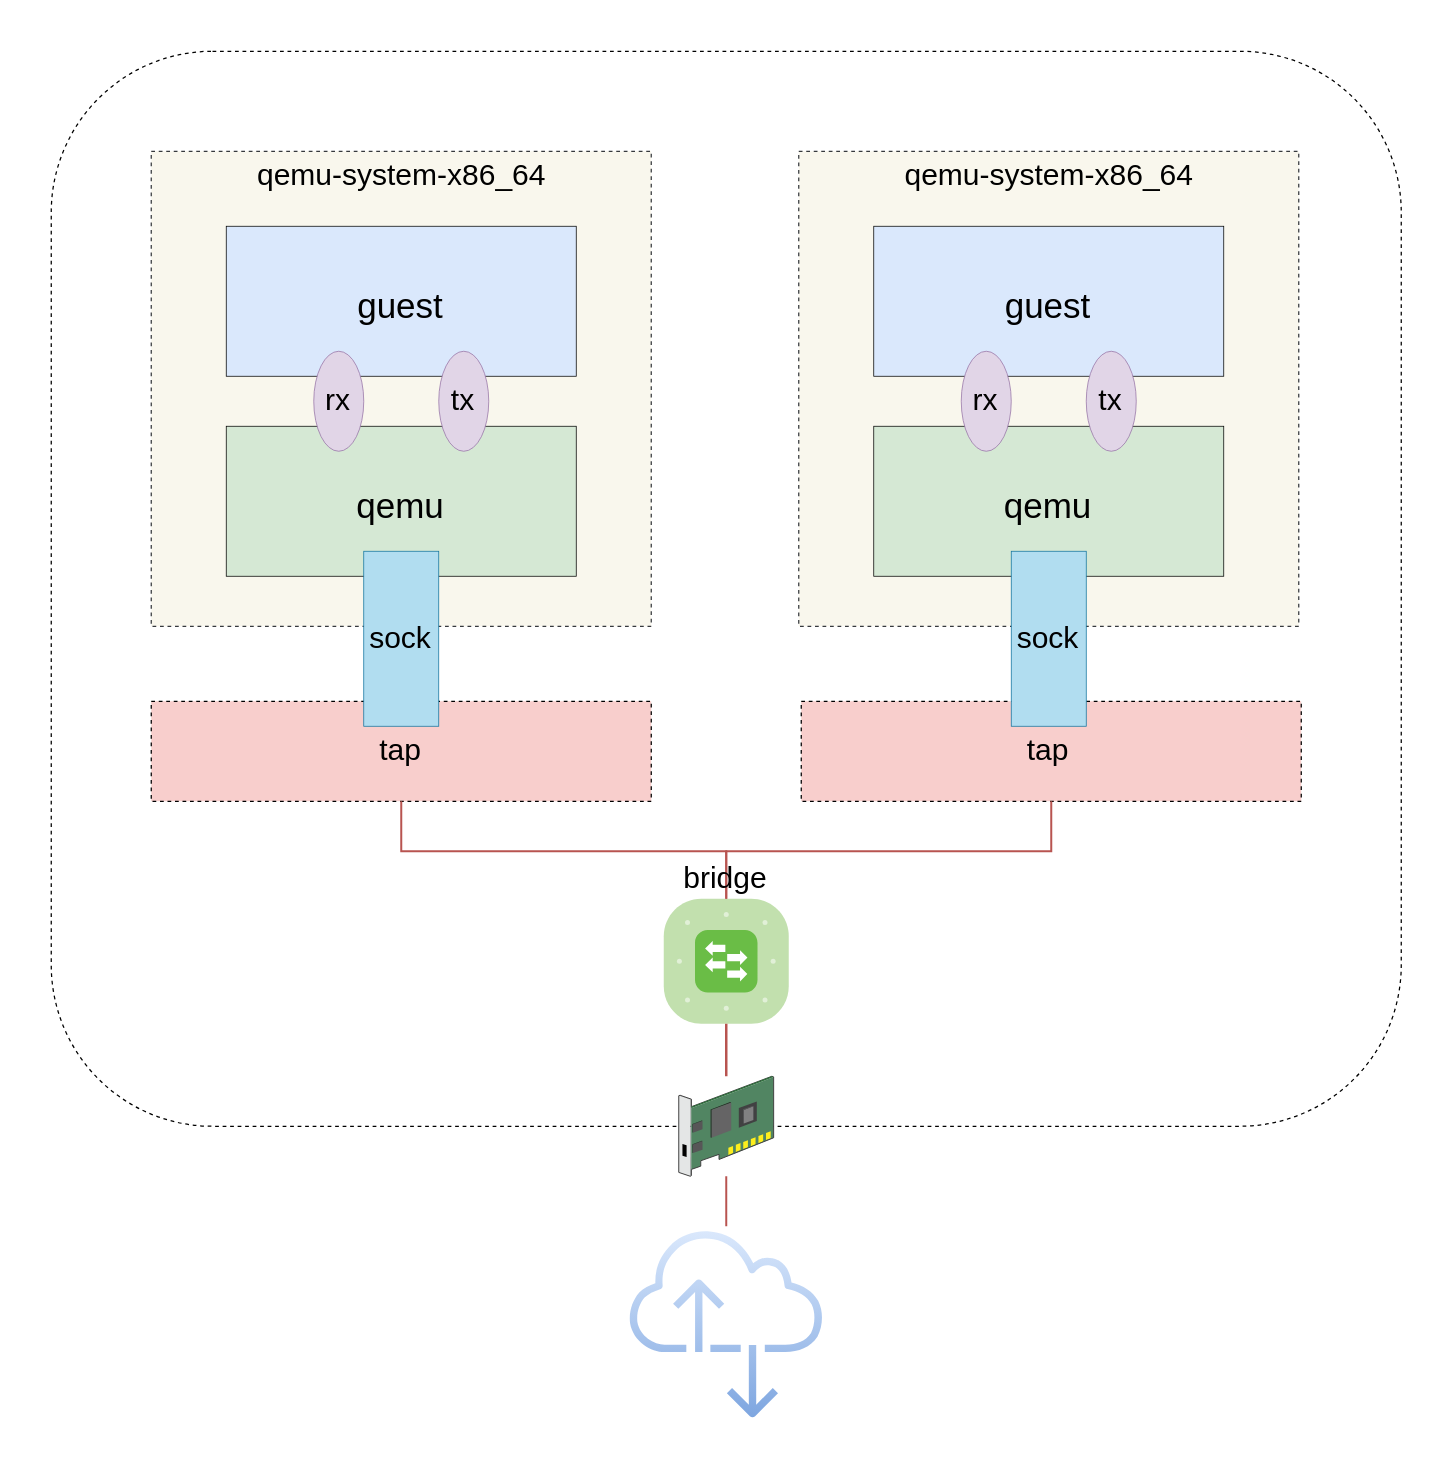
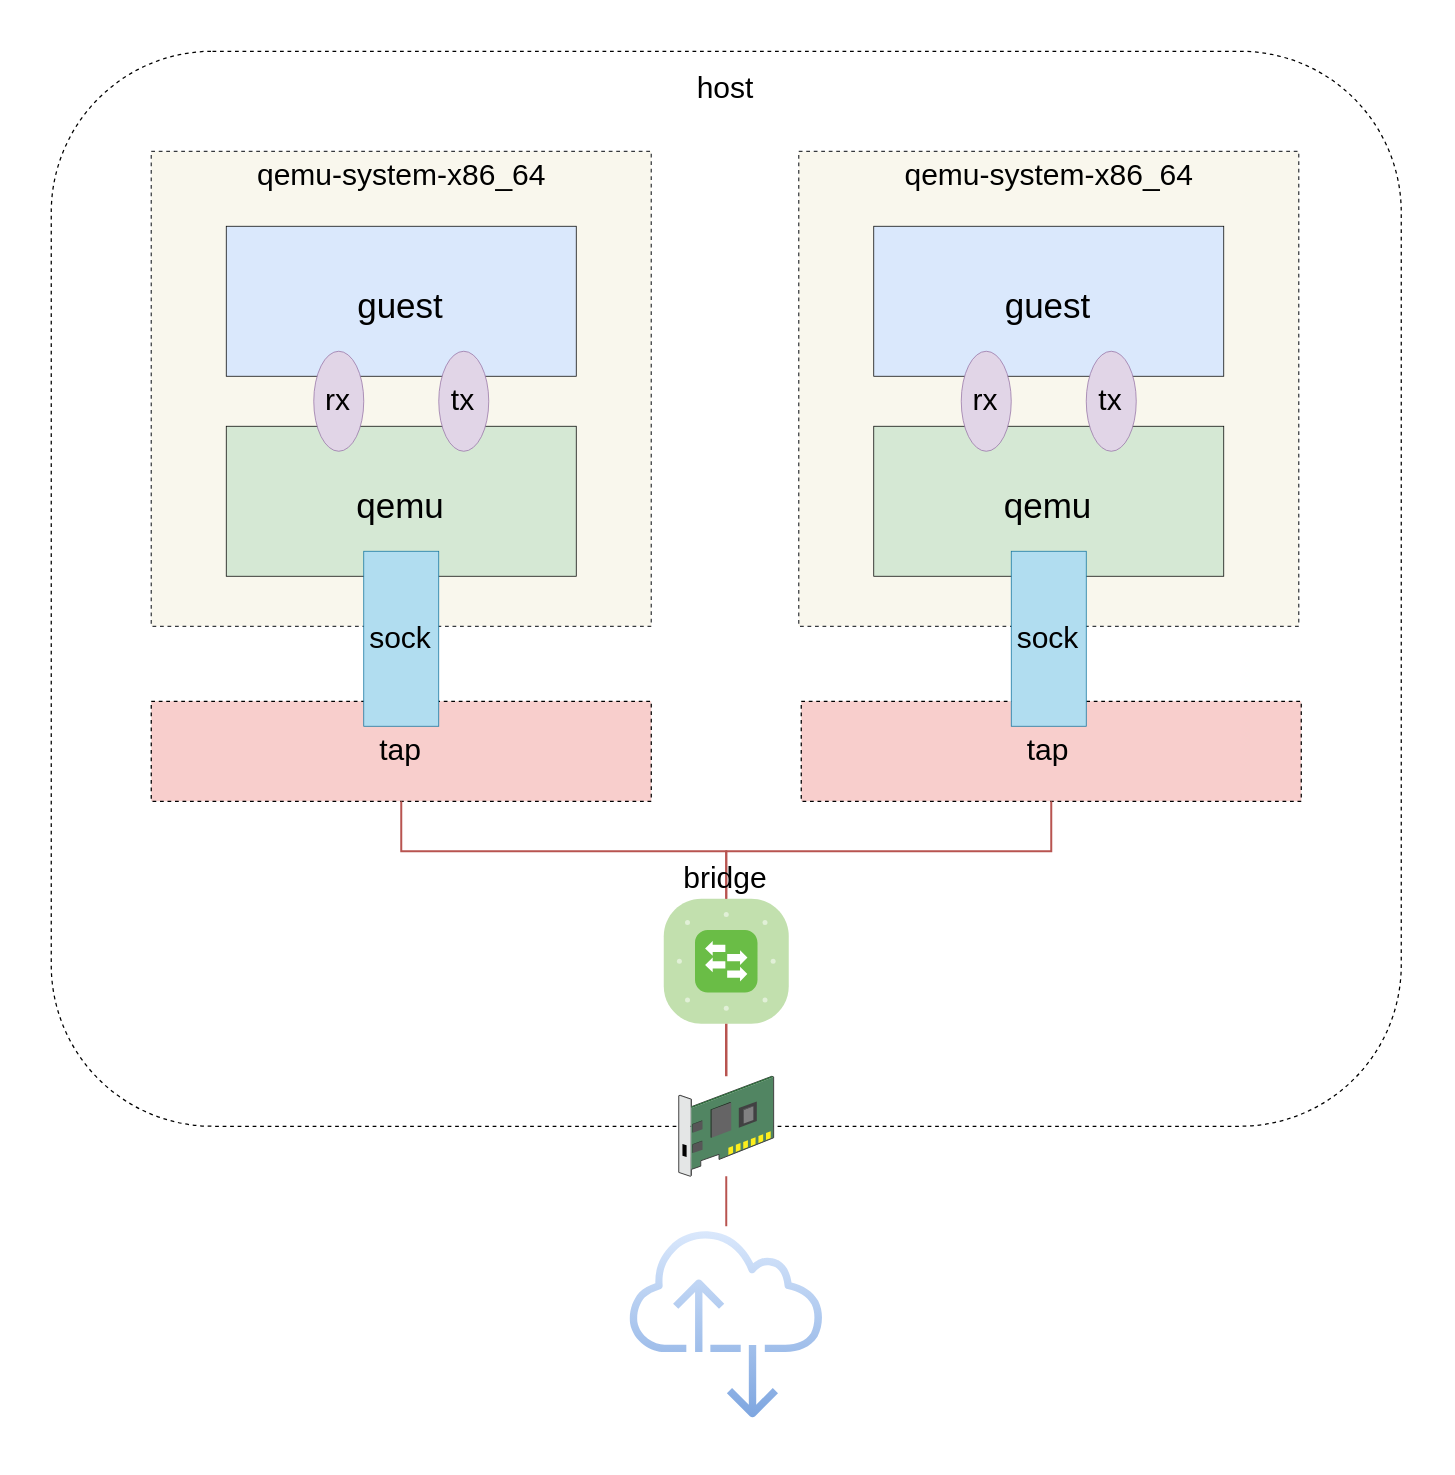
none -> (726, 89)
